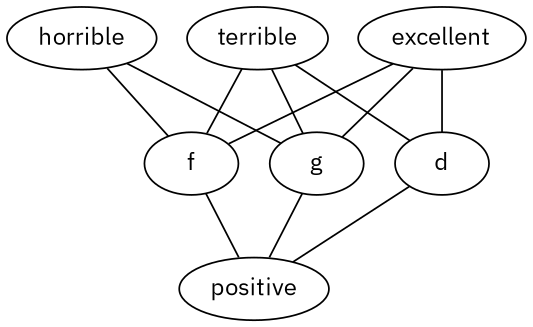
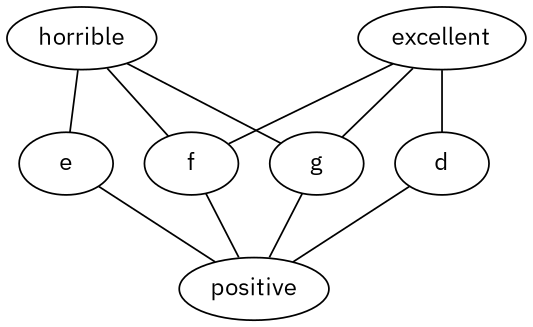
(258, 38) -> none
none -> (66, 164)
